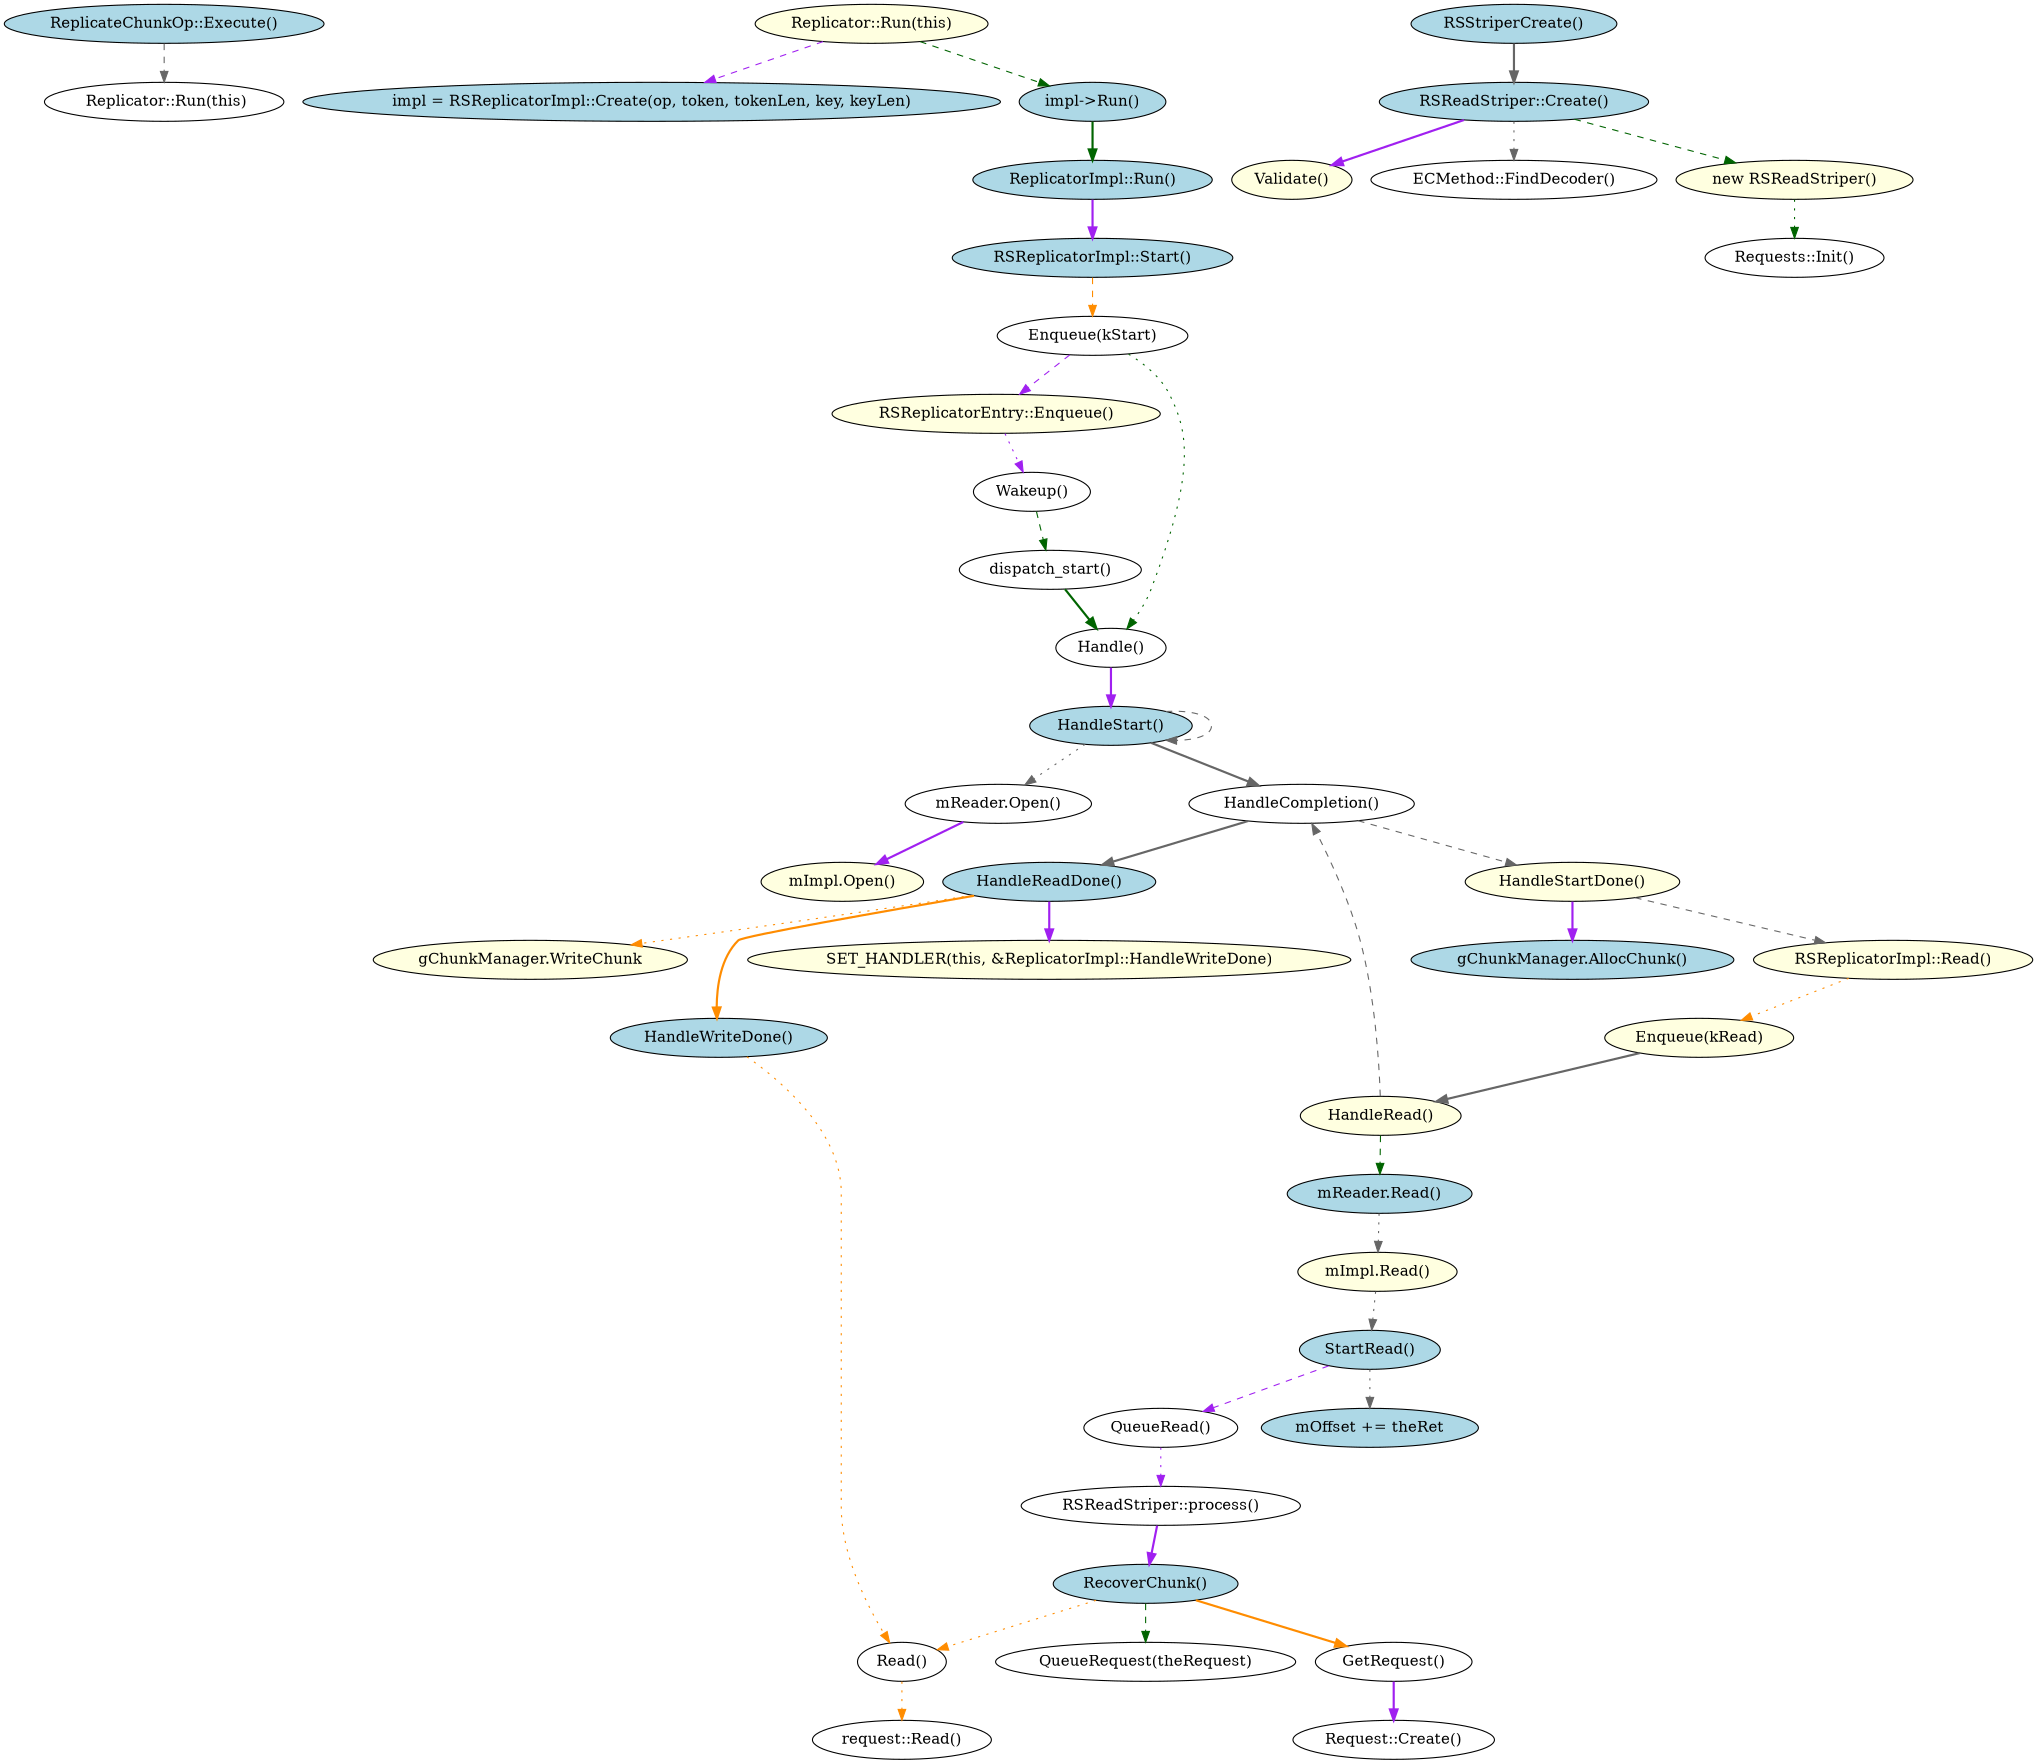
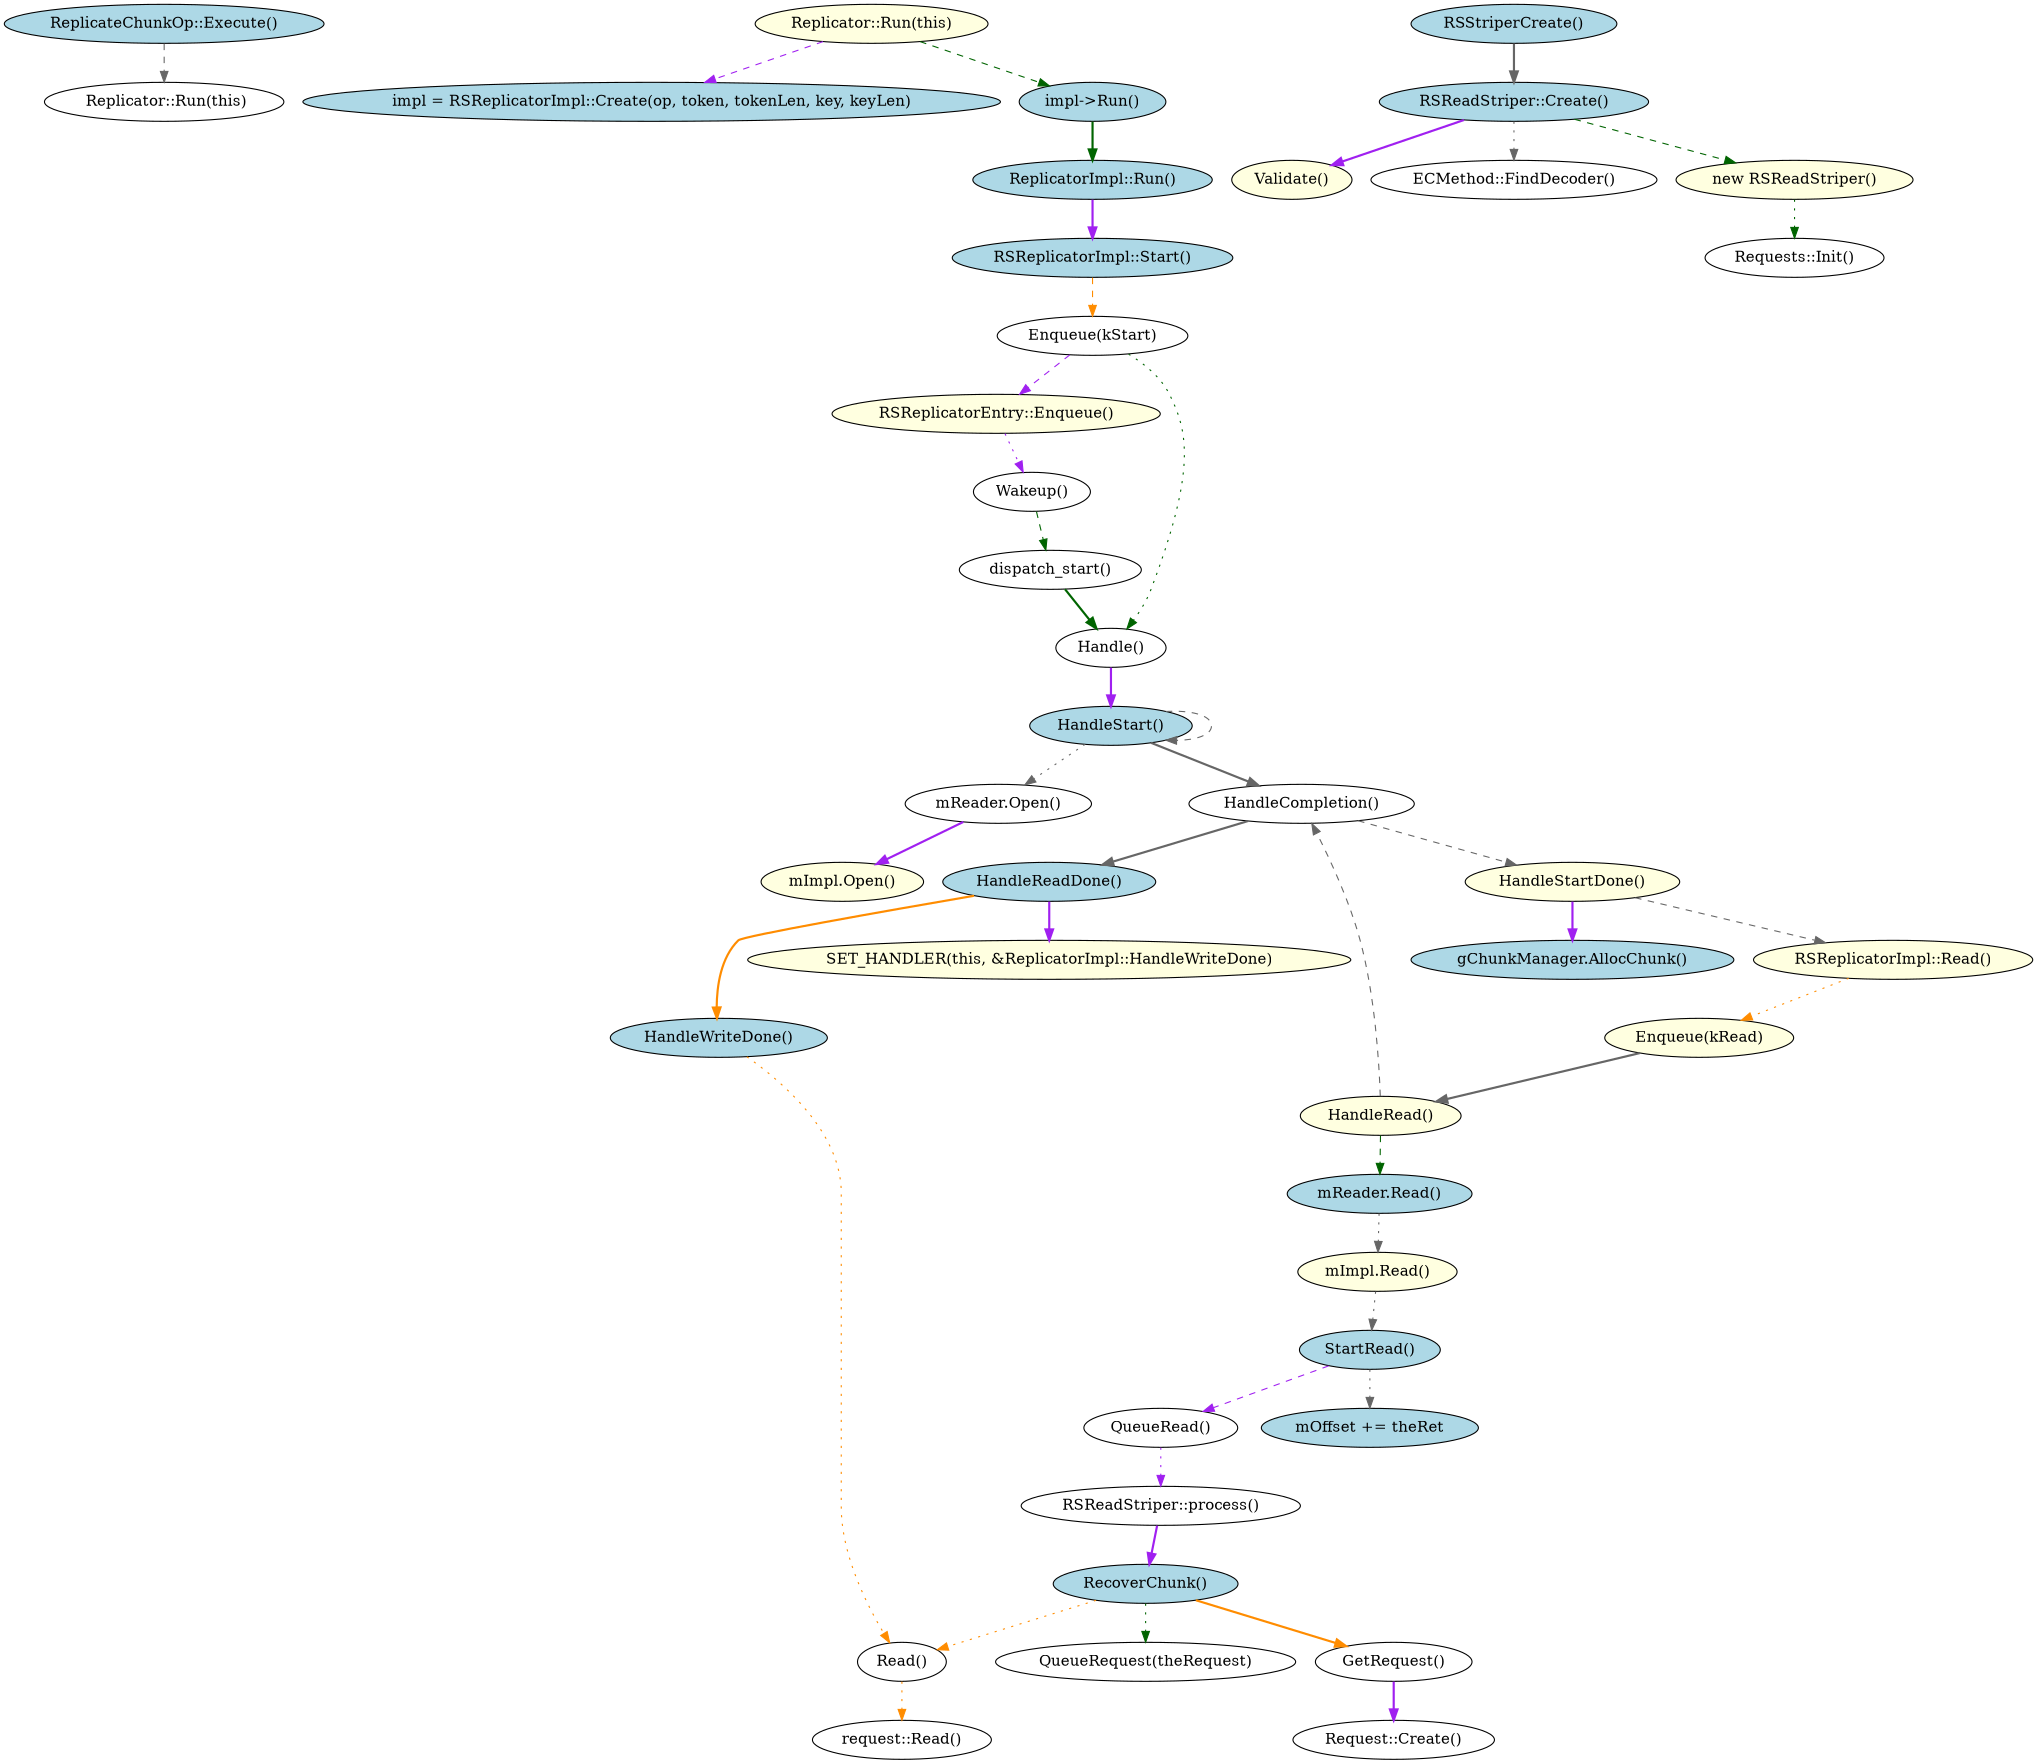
(530, 960) -> none
(1146, 1618) -> (1146, 1618)
